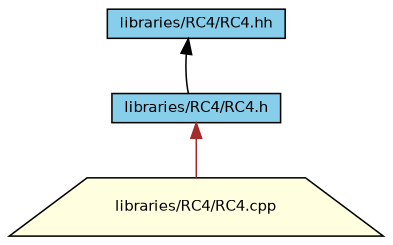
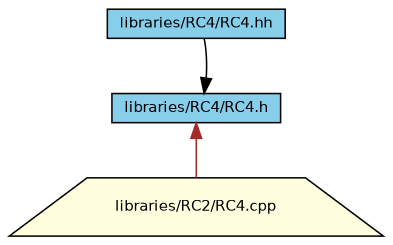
(186, 74) -> (206, 58)
(196, 207) -> (196, 207)
